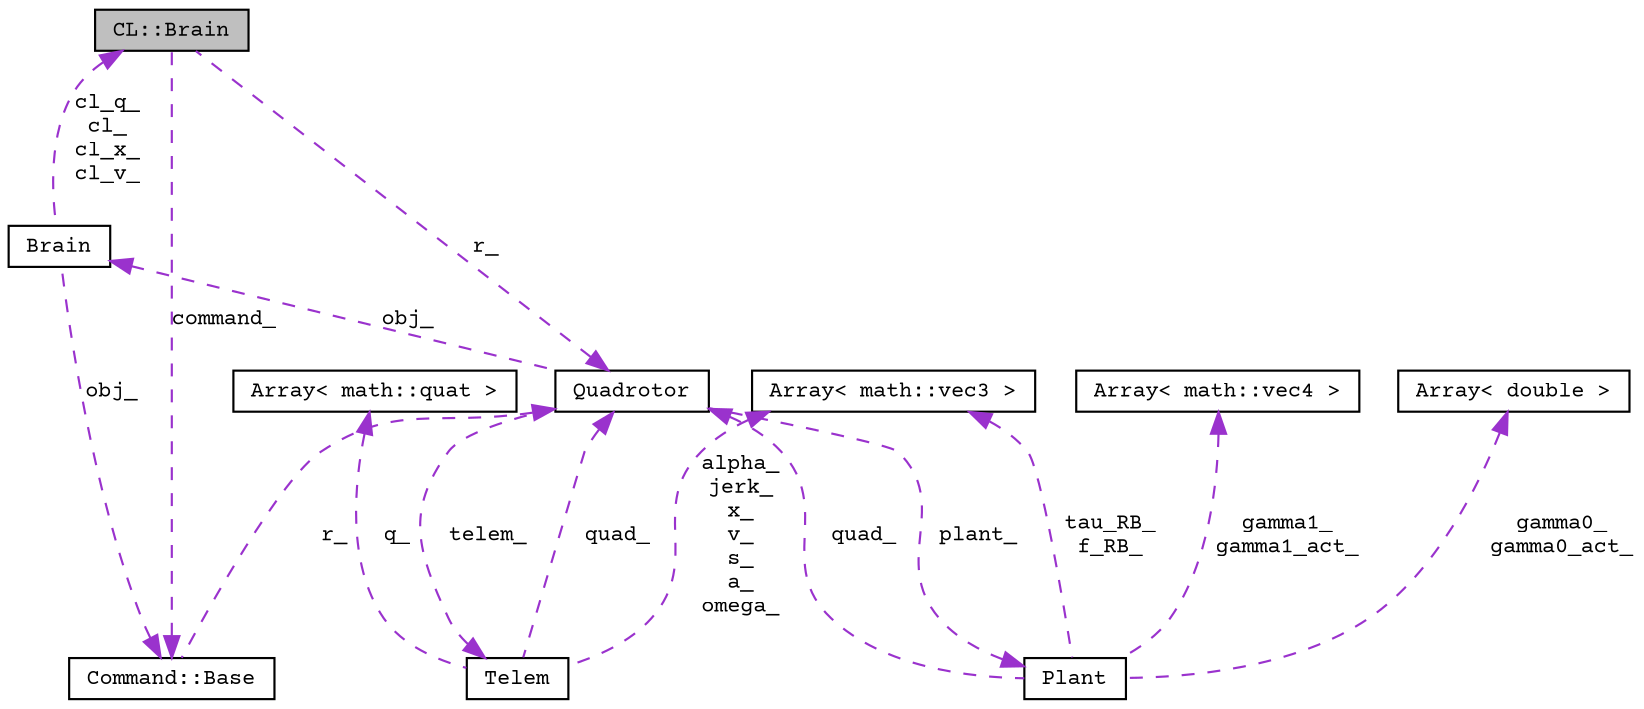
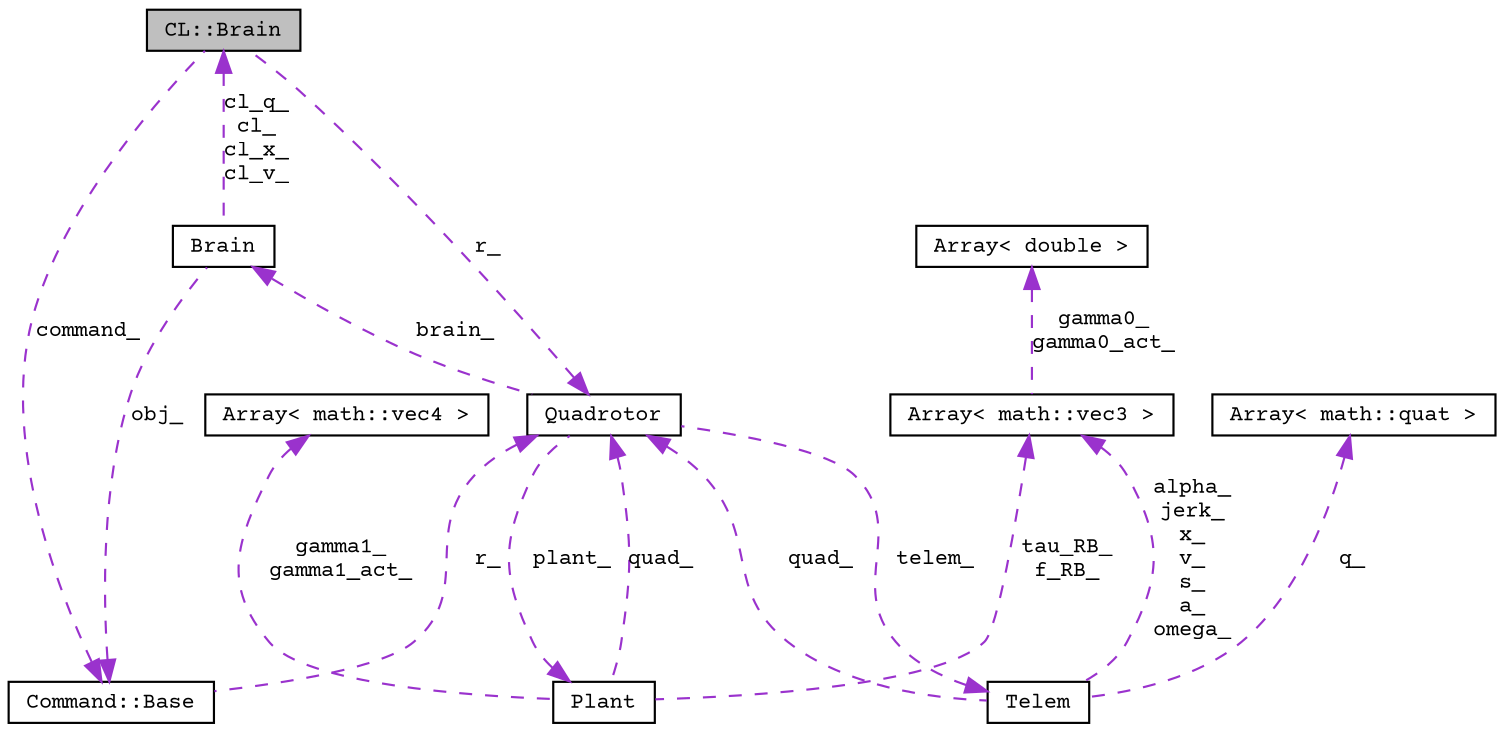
(408, 319) -> (456, 331)
(1359, 624) -> (1032, 342)
